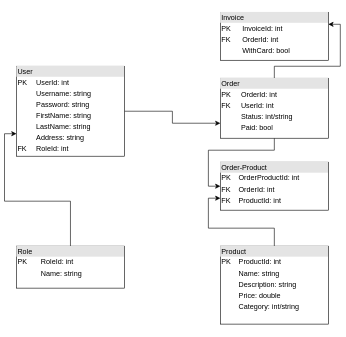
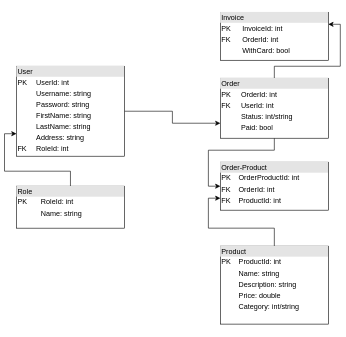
(71, 267) -> (71, 207)
